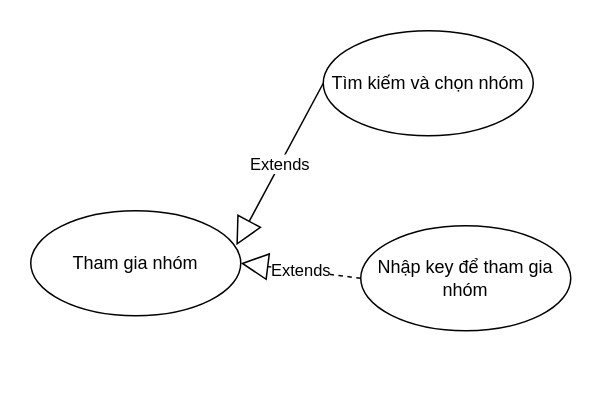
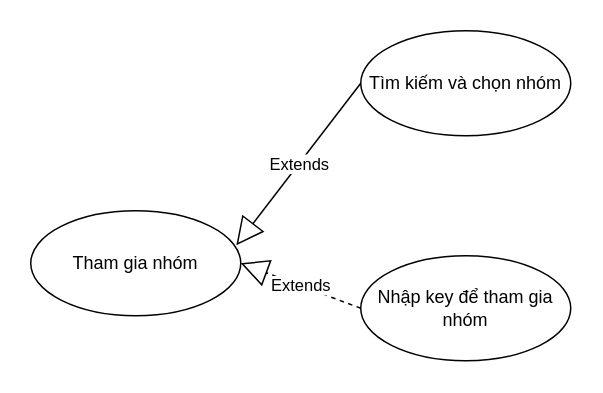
(428, 83) -> (466, 83)
(466, 278) -> (466, 308)
